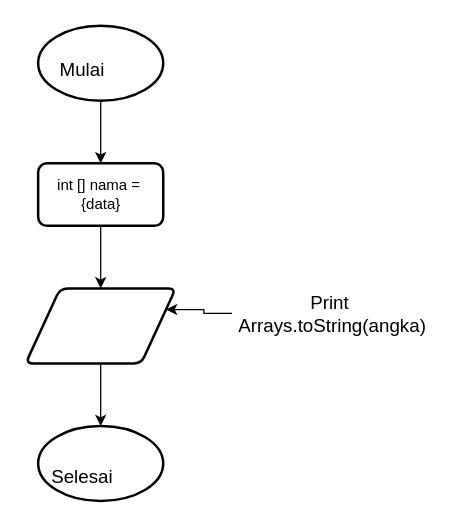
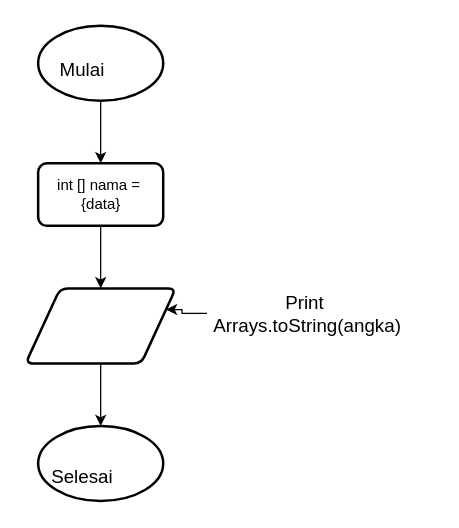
(332, 313) -> (307, 313)
